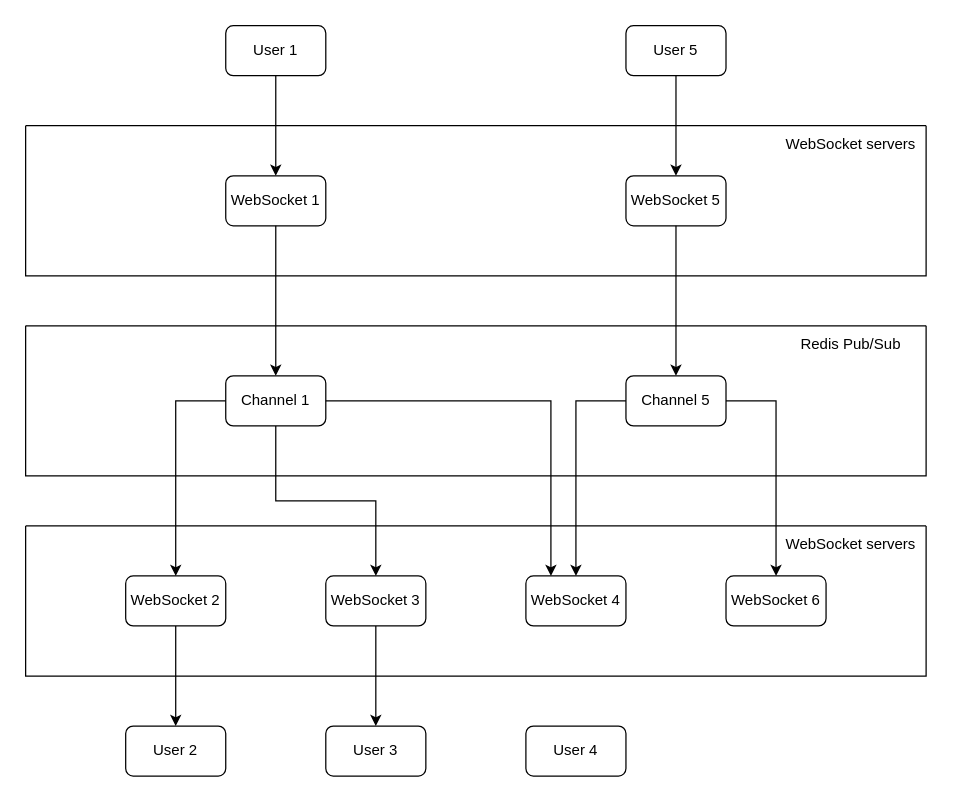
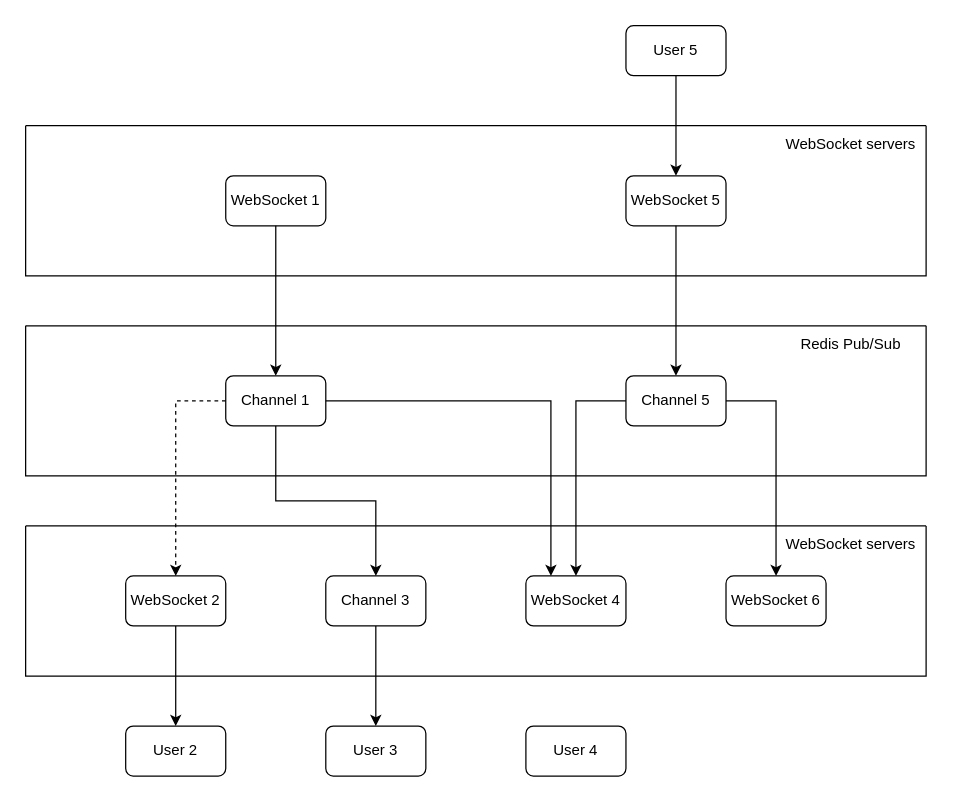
(276, 51) -> none
(276, 122) -> none
(176, 461) -> (176, 461)
(376, 601) -> (376, 601)
